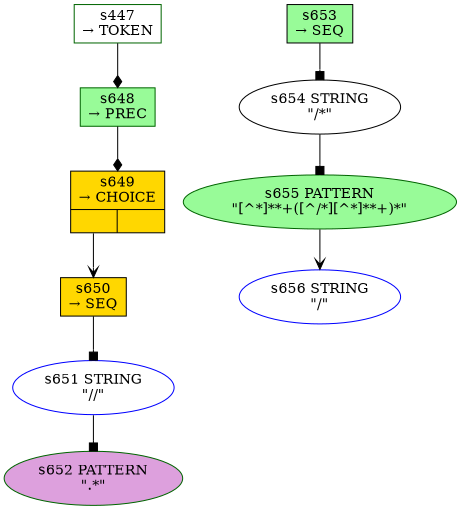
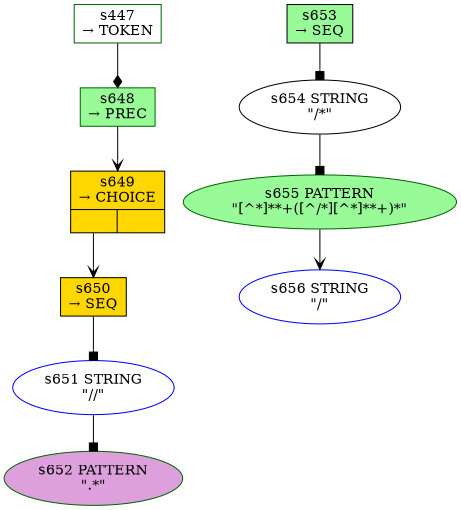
(118, 142) -> (118, 144)
